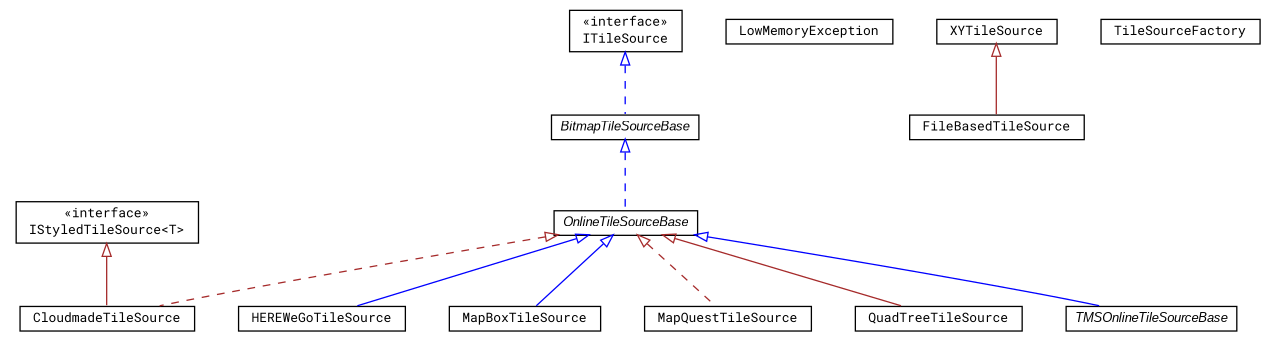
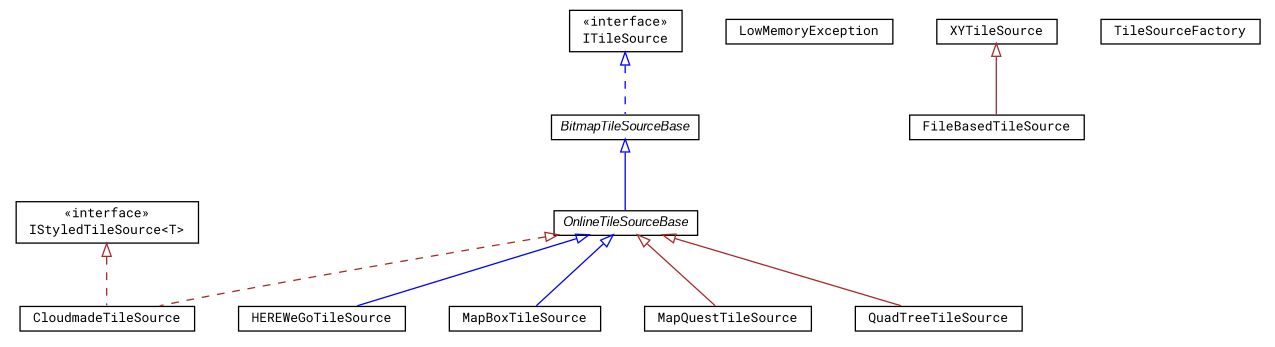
(625, 181) -> (625, 181)
(681, 275) -> (681, 275)
(107, 281) -> (107, 281)
(1151, 318) -> none
